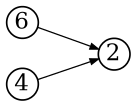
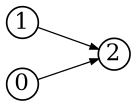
(22, 22) -> (22, 22)
(22, 84) -> (22, 84)
